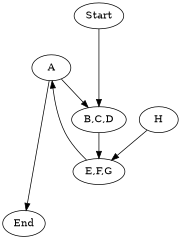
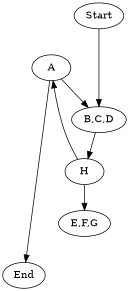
(63, 127) -> (62, 125)
(99, 142) -> (93, 142)
